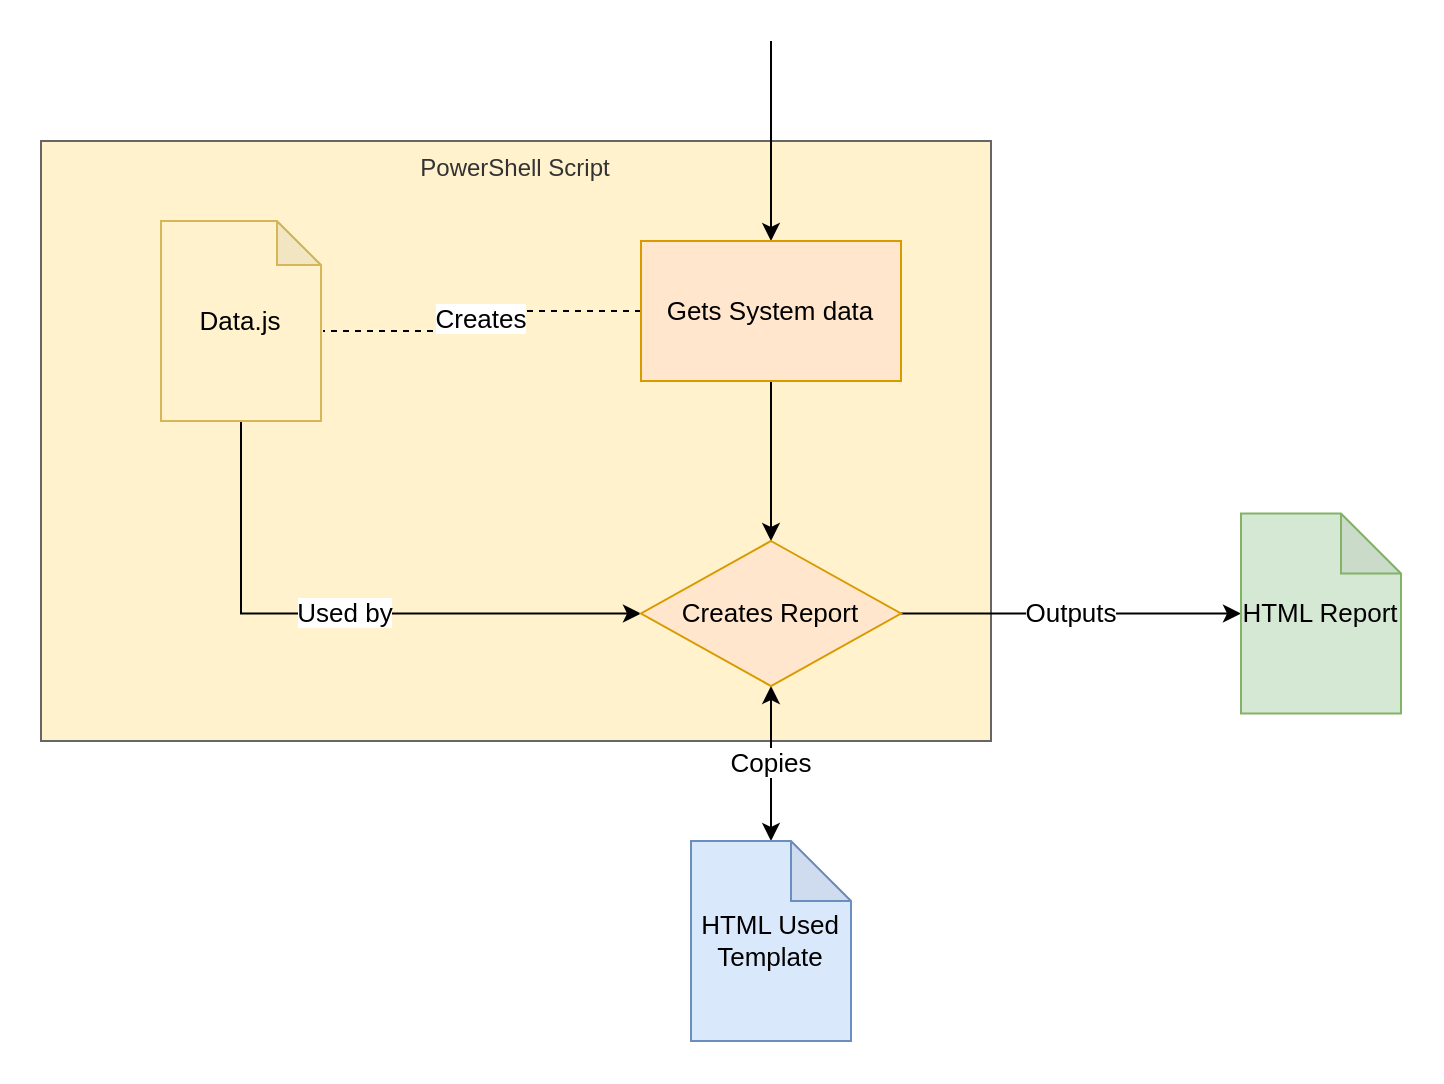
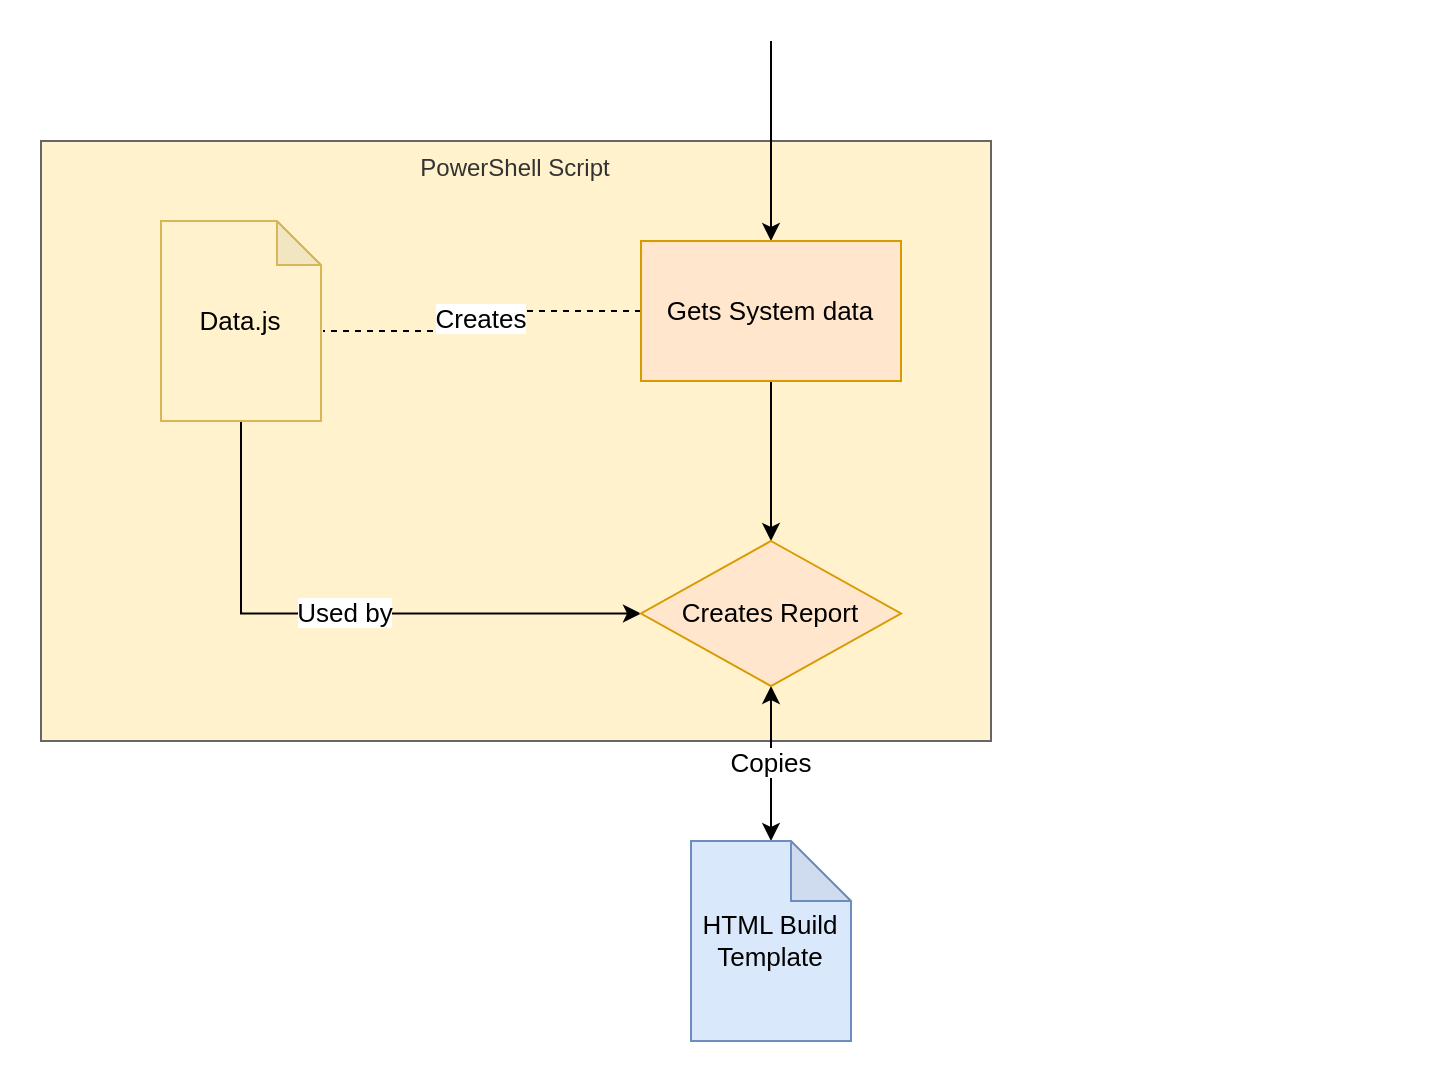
(1133, 614) -> none
(1321, 614) -> none
(771, 941) -> (771, 941)
